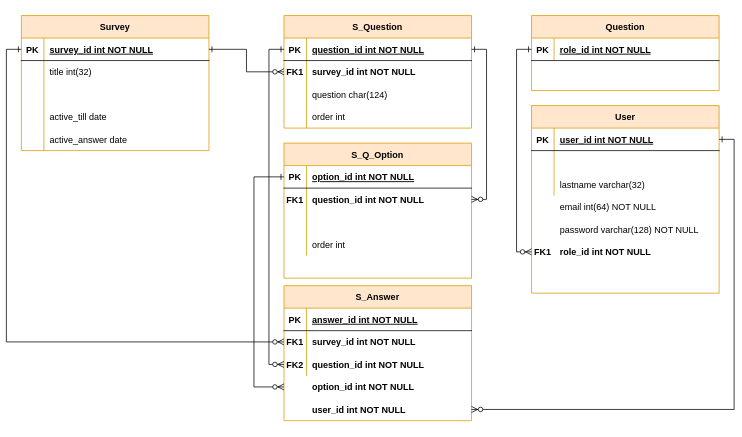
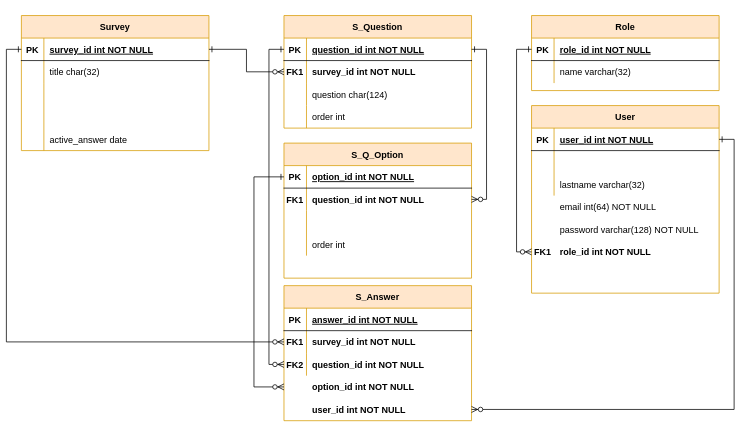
(625, 27) -> (625, 27)
(78, 72) -> (81, 72)
none -> (636, 72)
(126, 117) -> none
